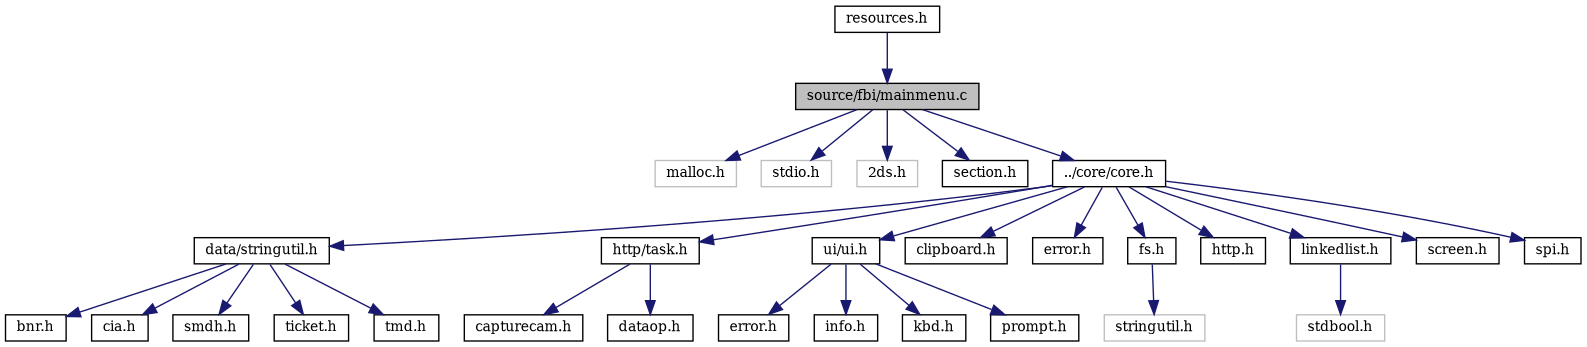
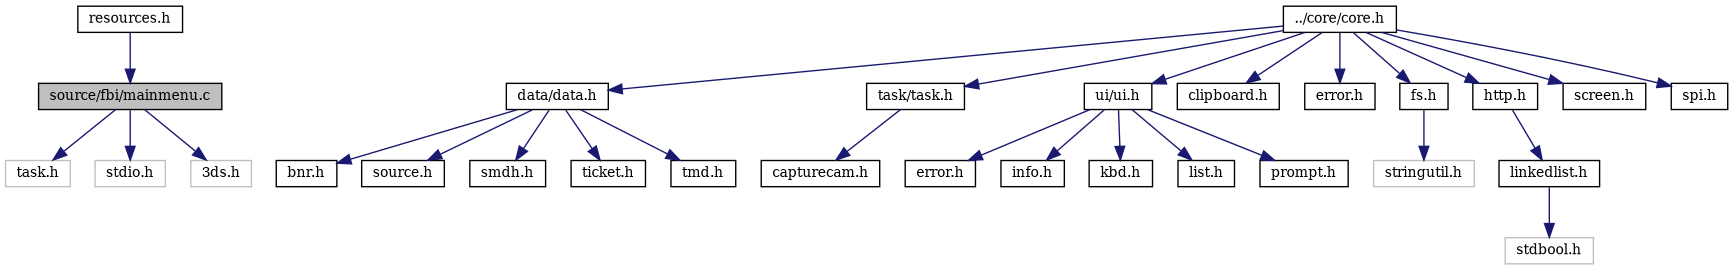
(992, 133) -> none
(696, 174) -> (38, 174)
(887, 174) -> (221, 174)
(985, 174) -> none
none -> (1206, 174)
(1218, 210) -> (1524, 129)
(262, 251) -> (557, 96)
(650, 251) -> (916, 96)
(120, 328) -> (403, 174)
(650, 328) -> none
